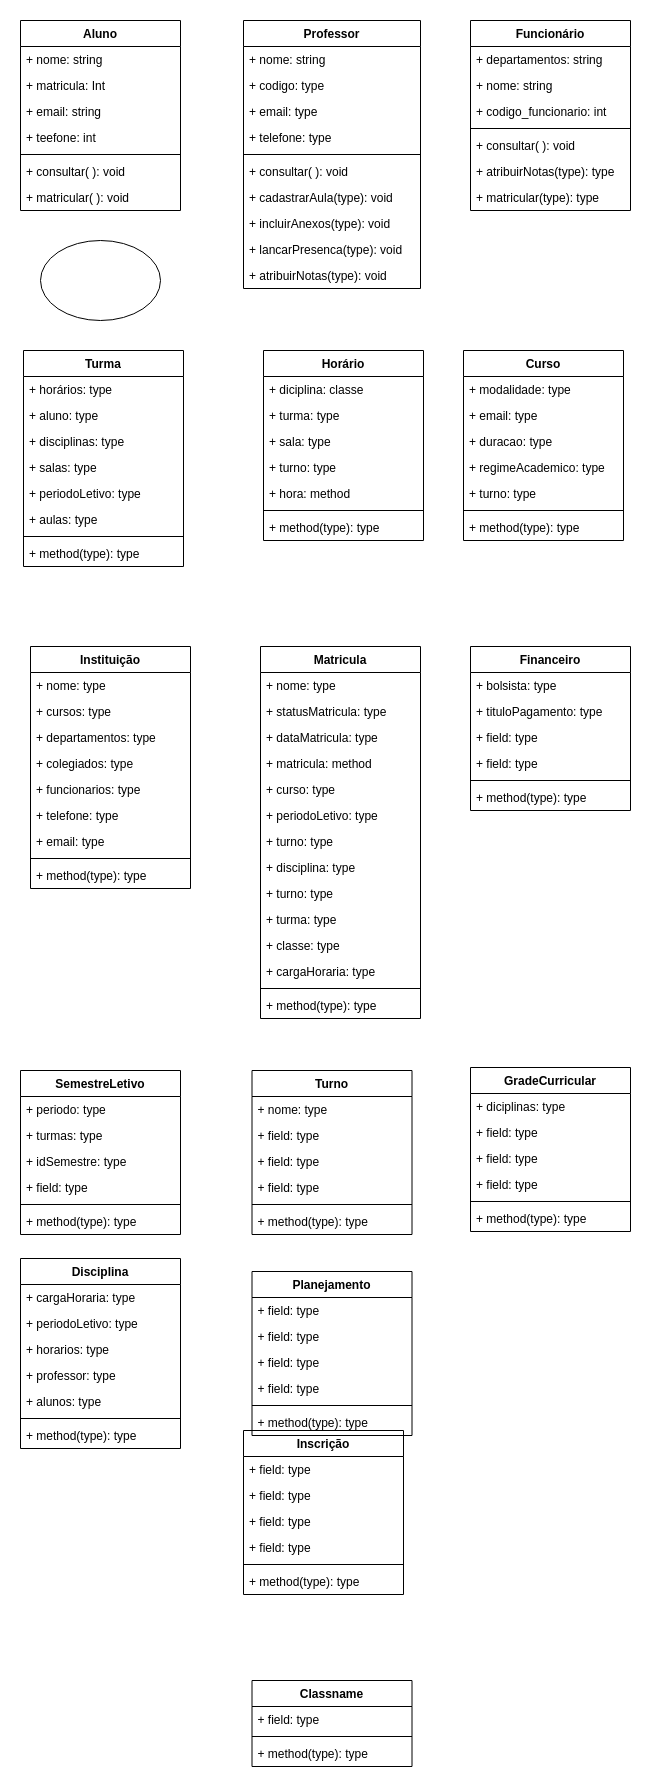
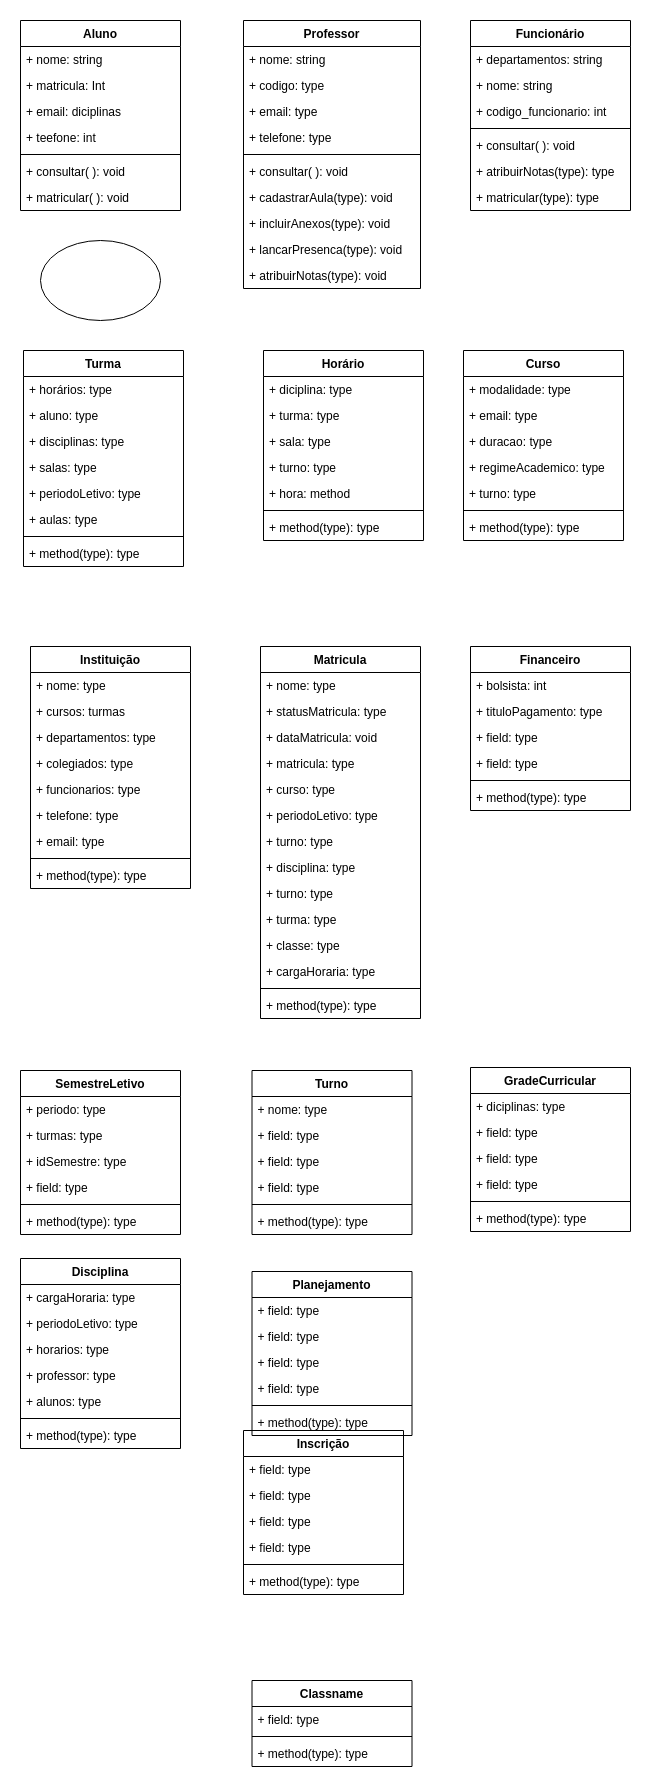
(67, 112) -> (76, 112)
(320, 390) -> (315, 390)
(522, 686) -> (517, 686)
(78, 712) -> (85, 712)
(329, 738) -> (327, 738)
(322, 764) -> (315, 764)
